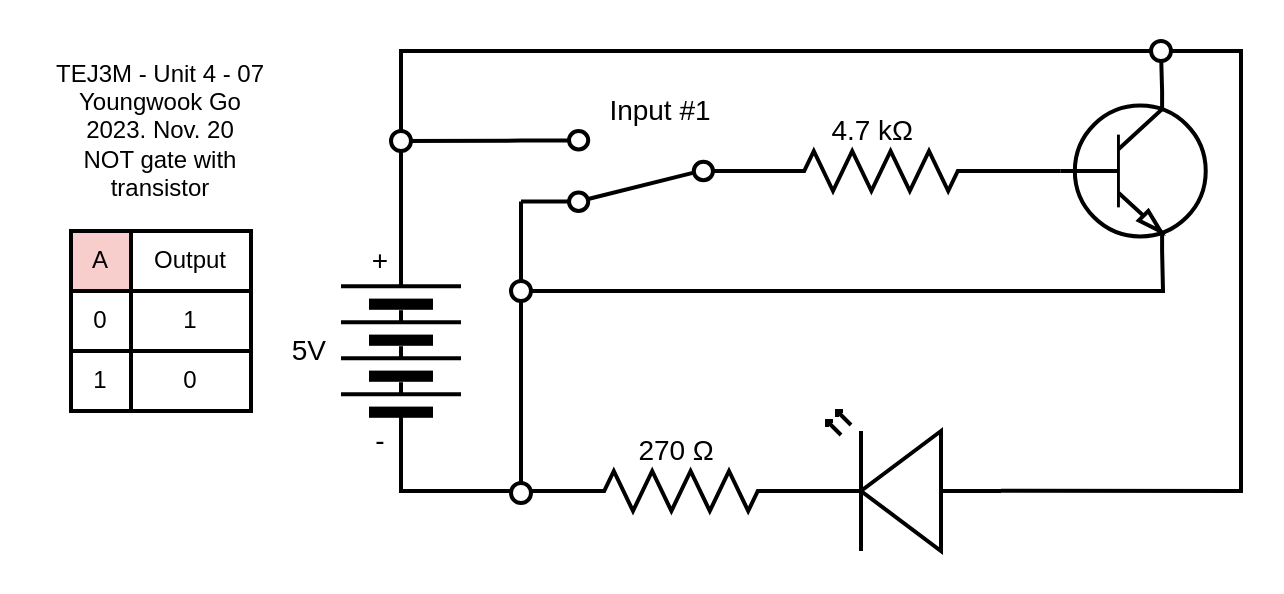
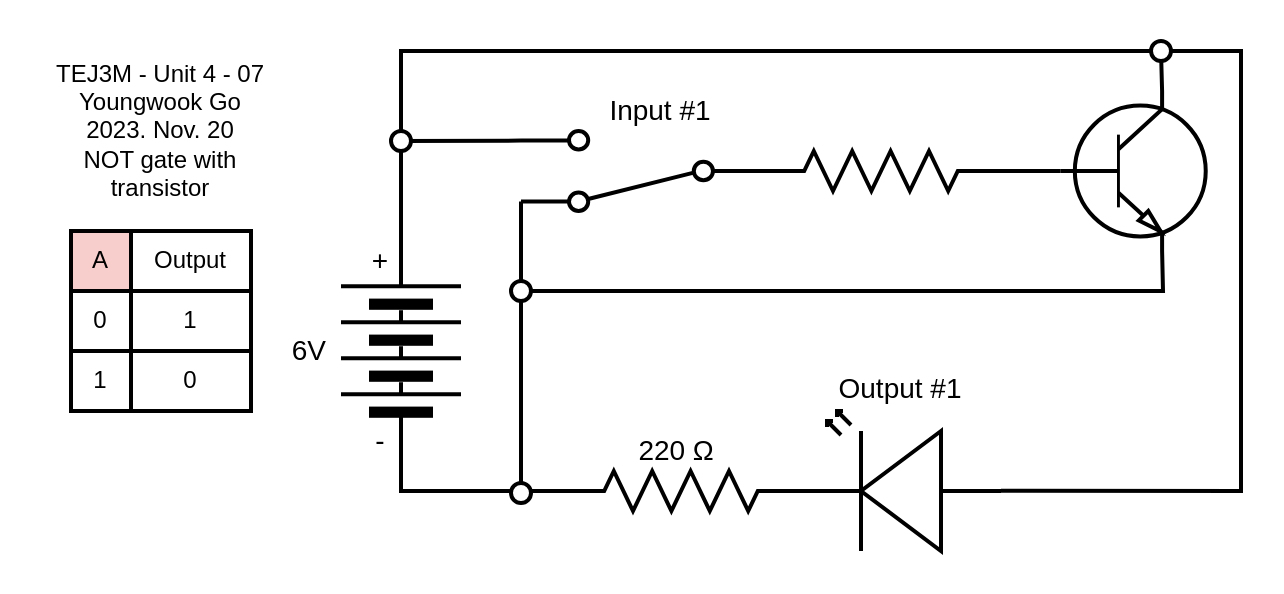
(881, 131) -> none
(311, 351) -> (311, 351)
none -> (901, 391)
(681, 451) -> (681, 451)
